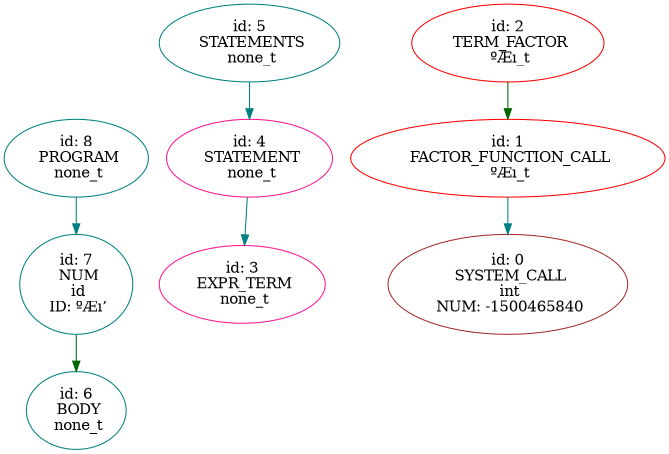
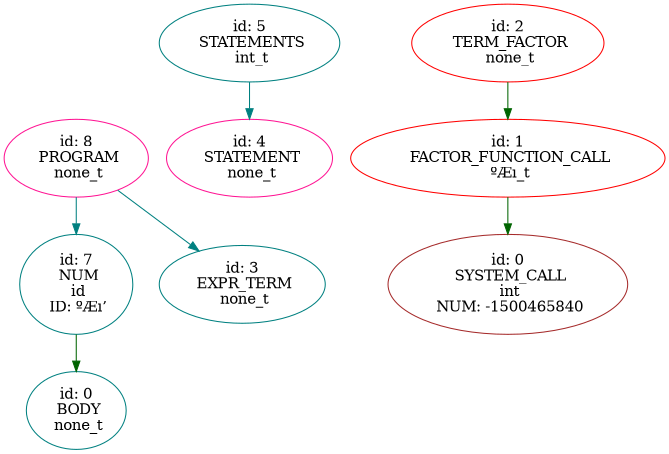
(250, 43) -> (250, 43)
(508, 43) -> (508, 43)
(76, 158) -> (76, 158)
(508, 210) -> (508, 210)
(246, 216) -> (154, 217)
(242, 284) -> (242, 284)
(76, 411) -> (76, 411)
